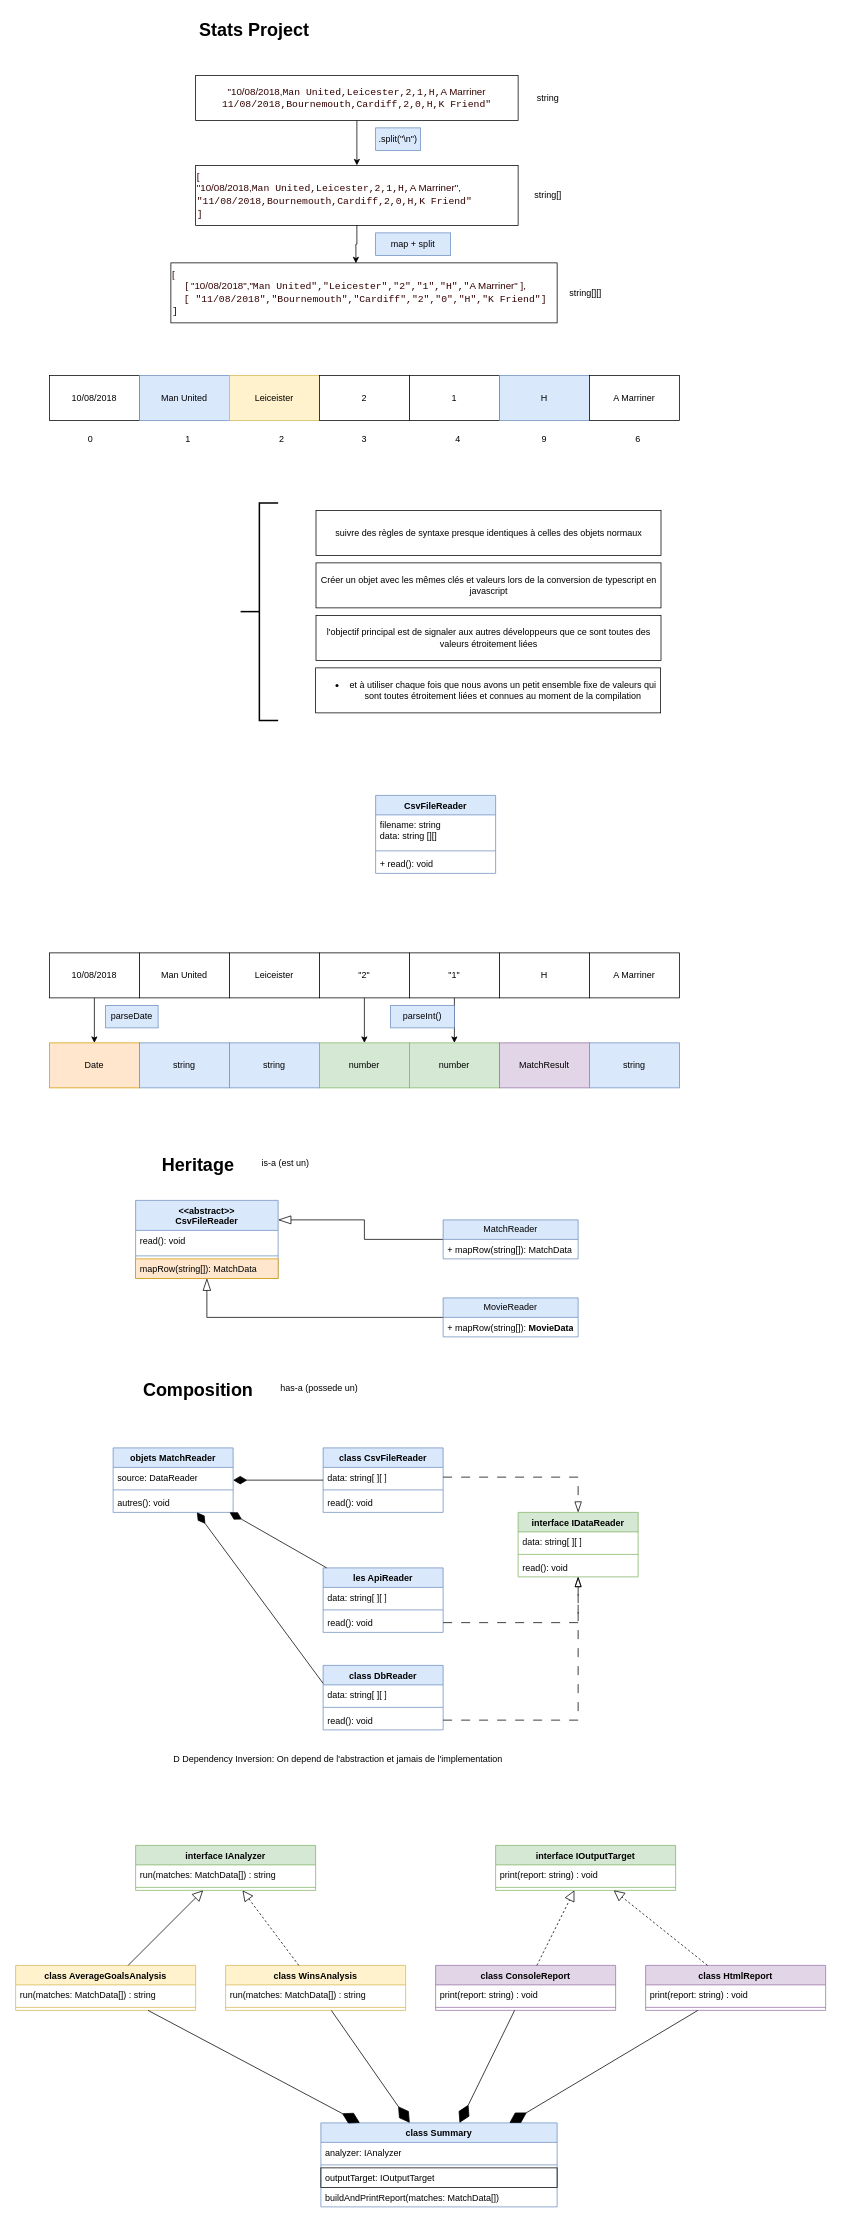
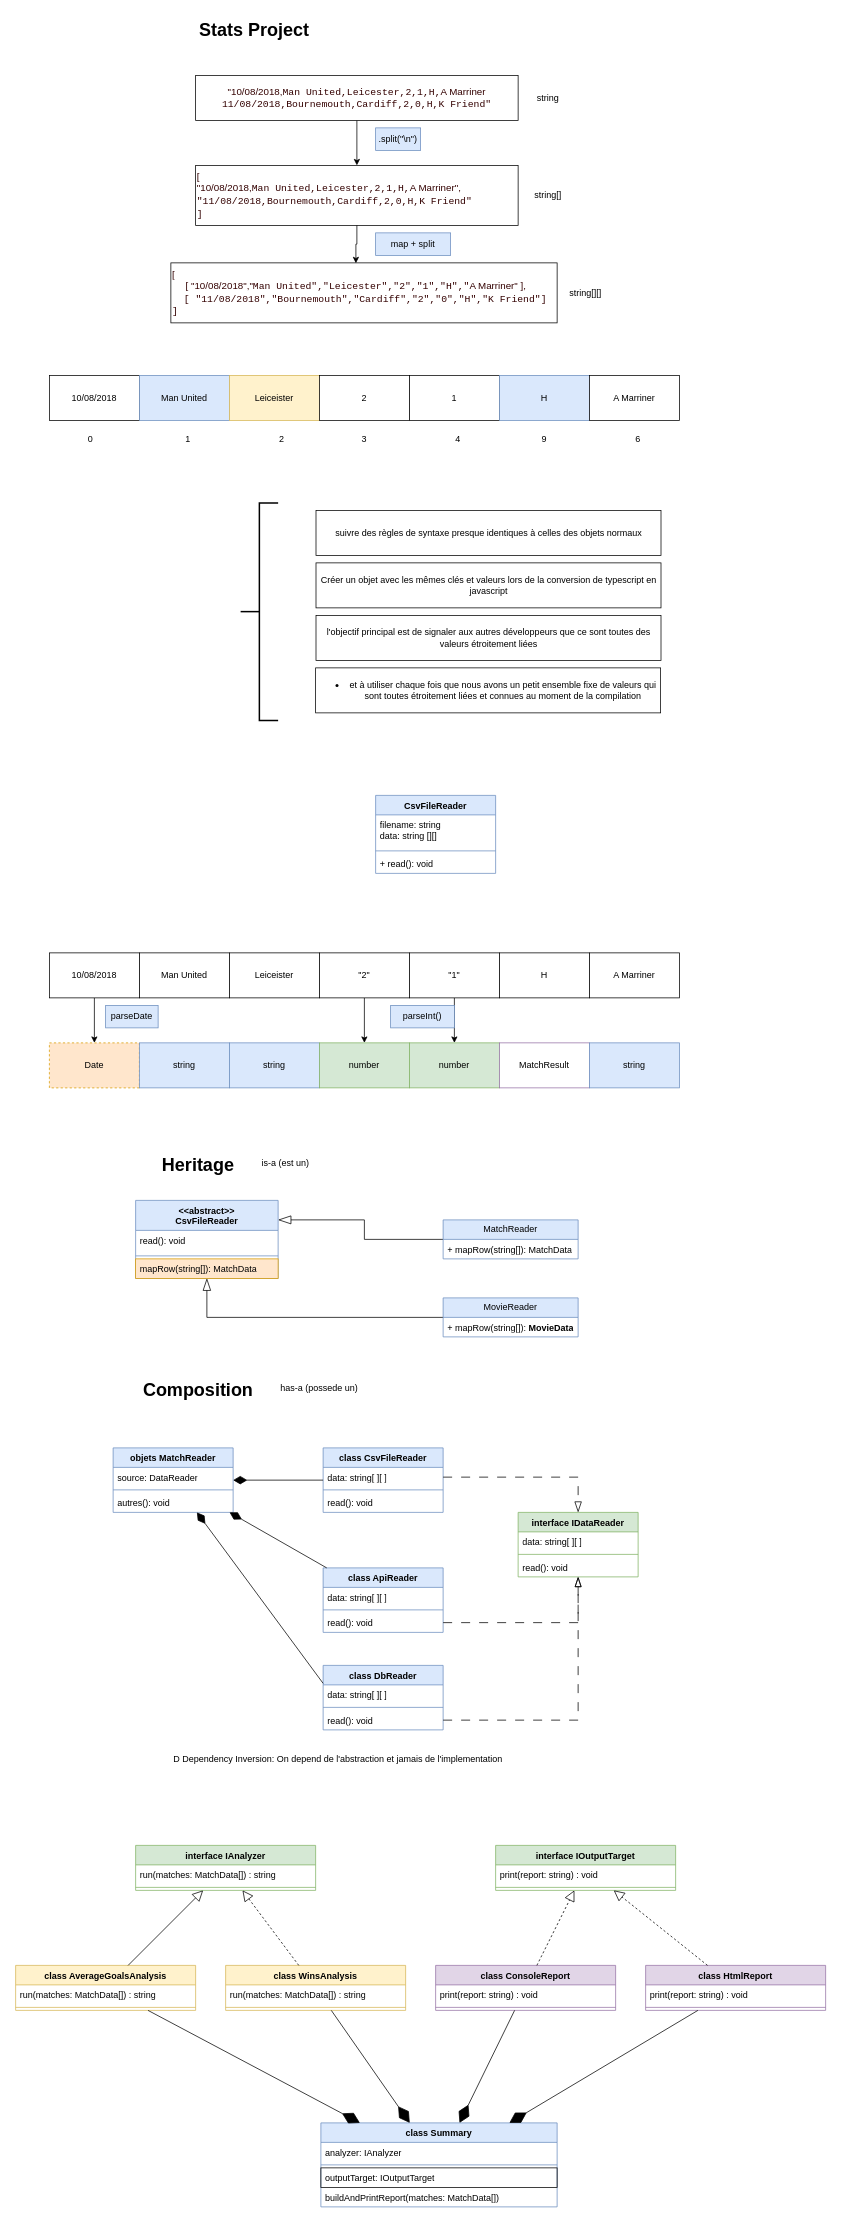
(94, 1065) -> (94, 1065)
(544, 1065) -> (544, 1065)
(383, 1579) -> (383, 1579)
